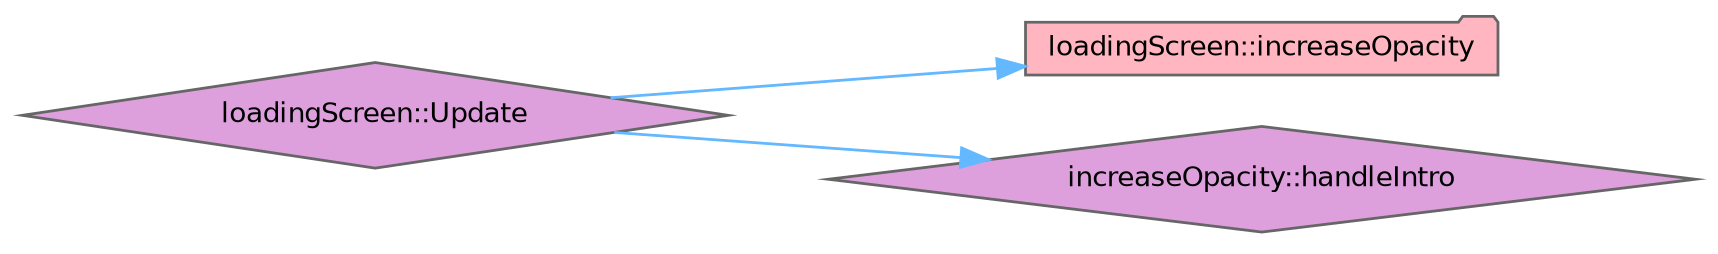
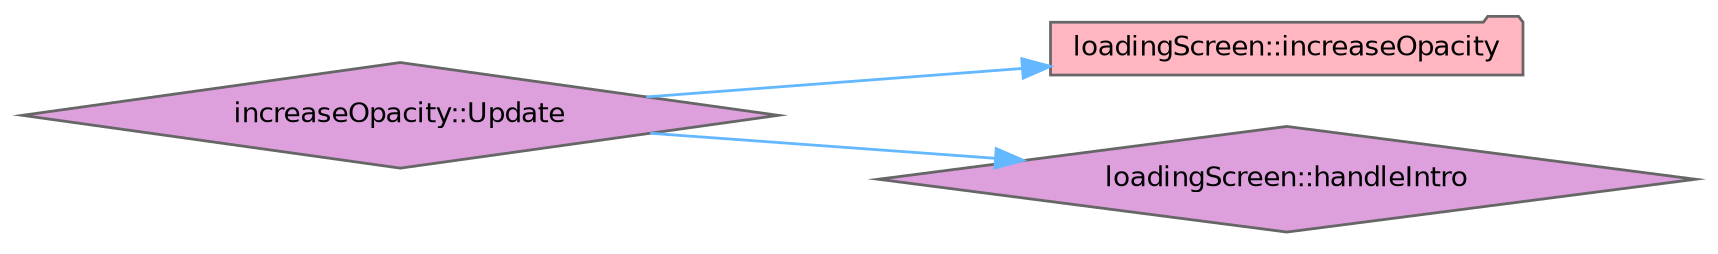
(375, 115) -> (400, 115)
(1262, 179) -> (1287, 179)
